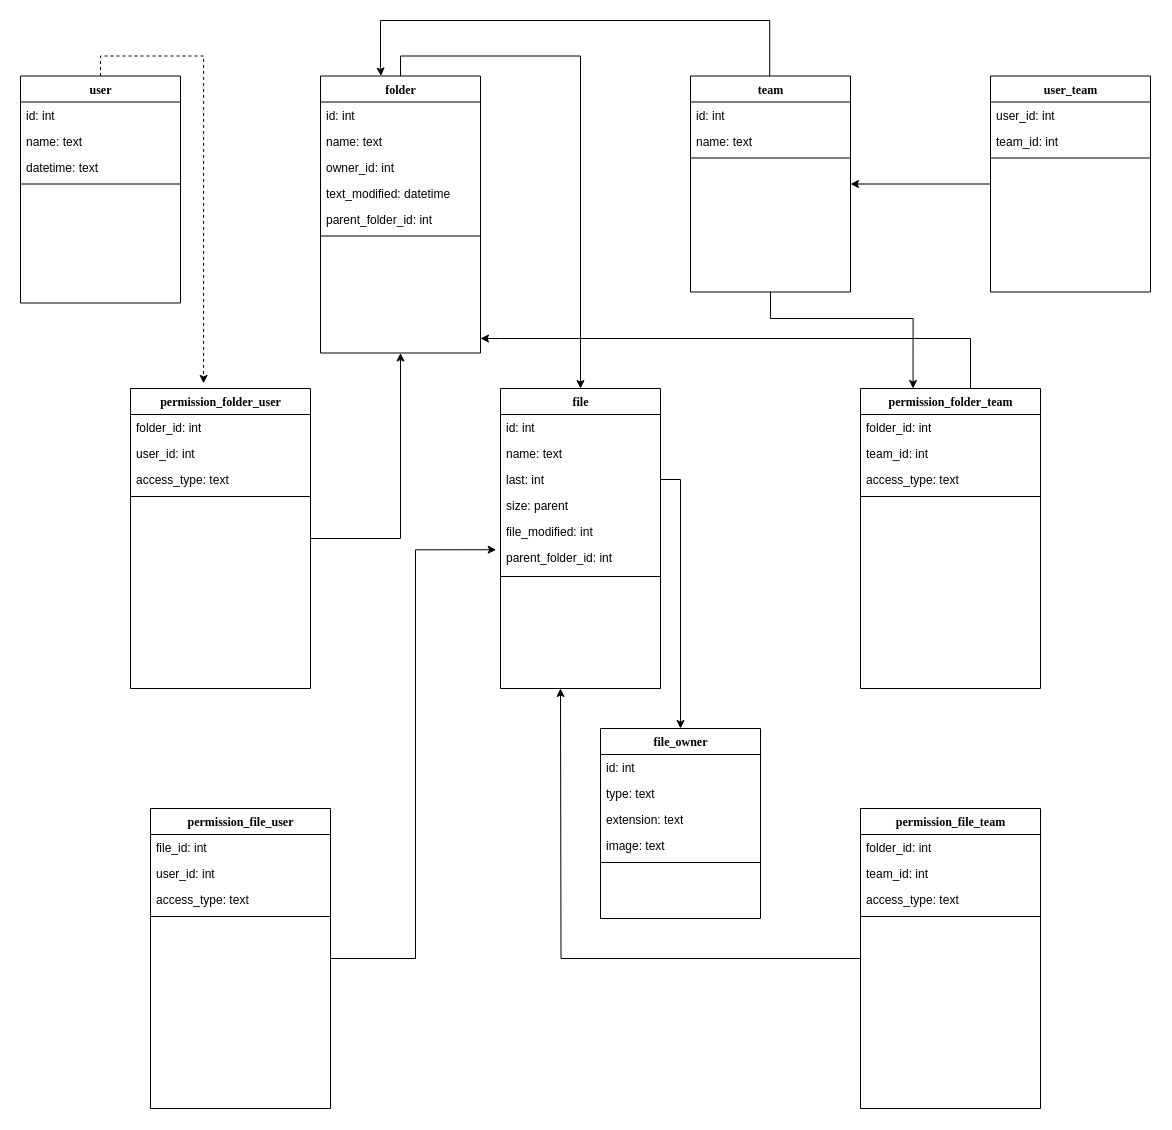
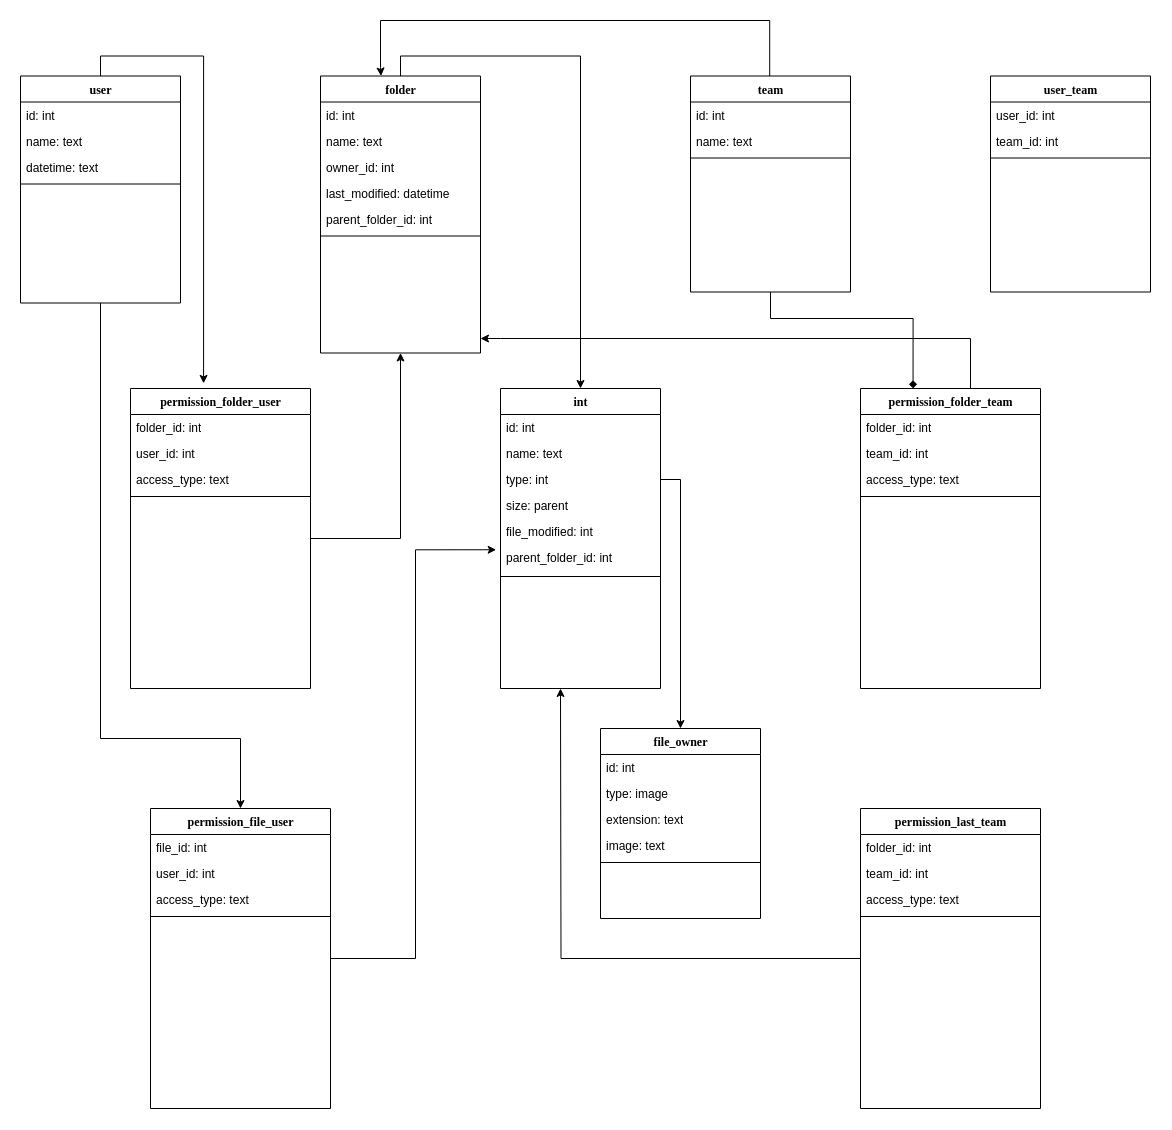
(204, 156) -> (204, 156)
(924, 184) -> none
(396, 195) -> (394, 195)
(913, 380) -> (913, 379)
(581, 403) -> (581, 403)
(531, 481) -> (532, 481)
none -> (101, 622)
(637, 795) -> (639, 795)
(951, 823) -> (951, 823)
